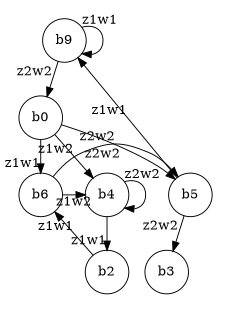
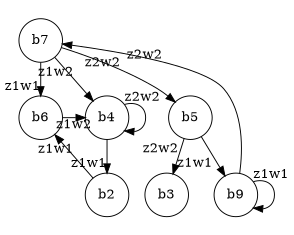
(41, 118) -> (41, 40)
(101, 146) -> none
